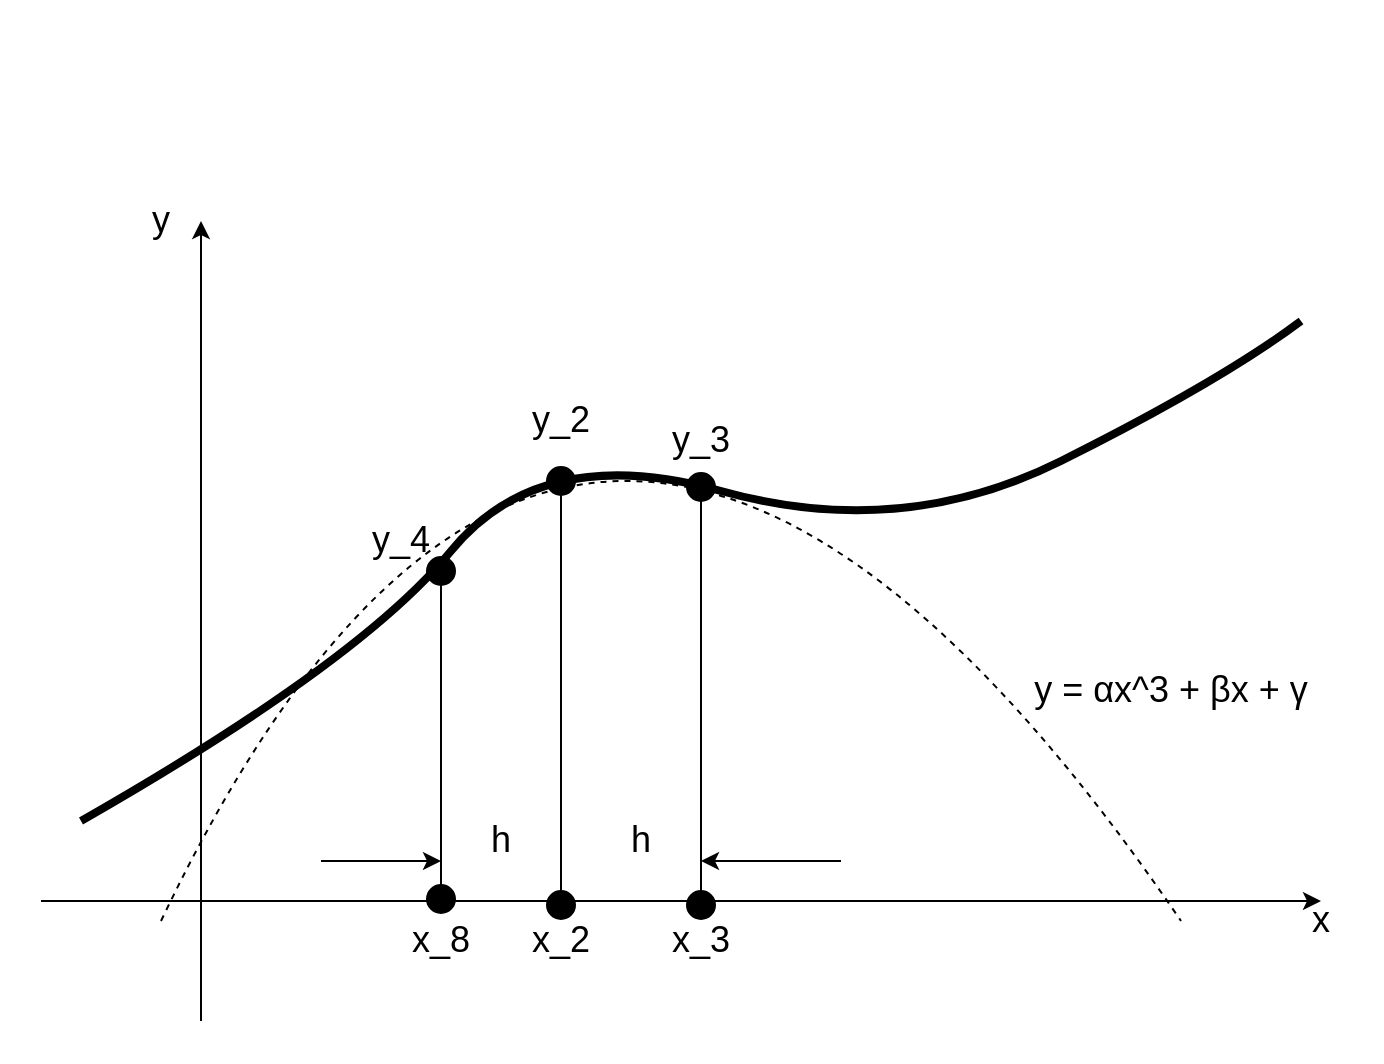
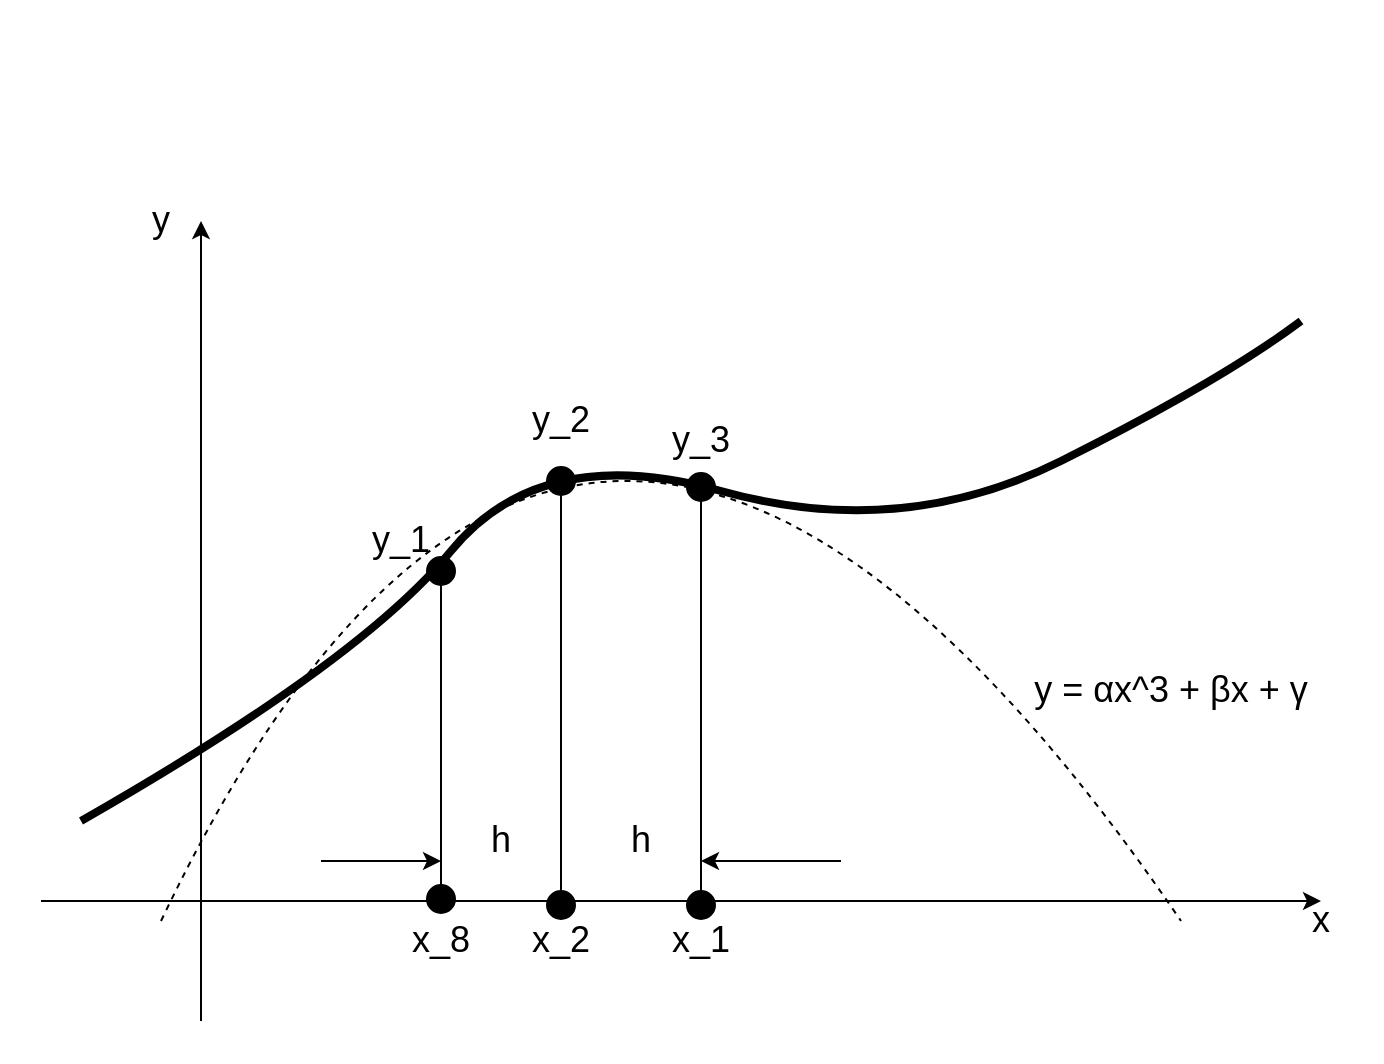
(402, 541) -> (402, 541)
(702, 941) -> (702, 941)
